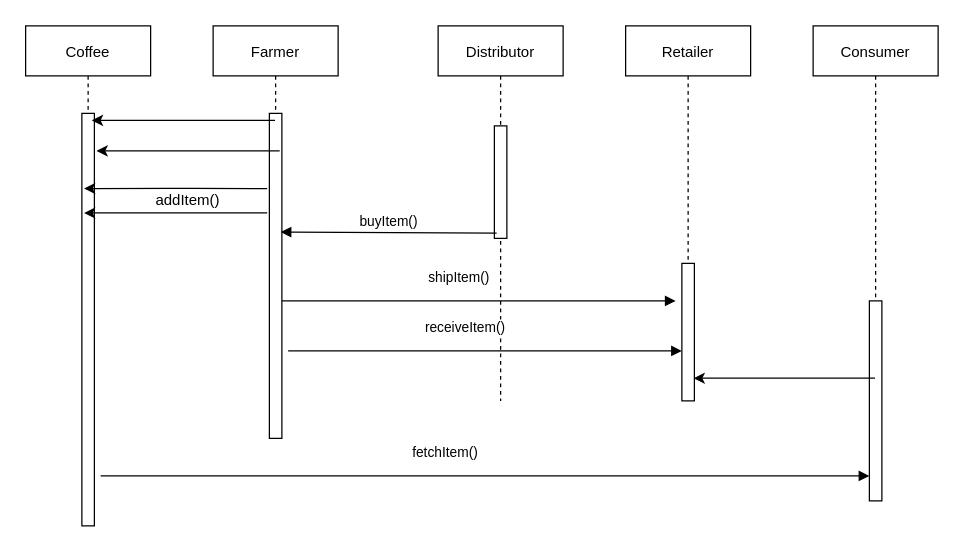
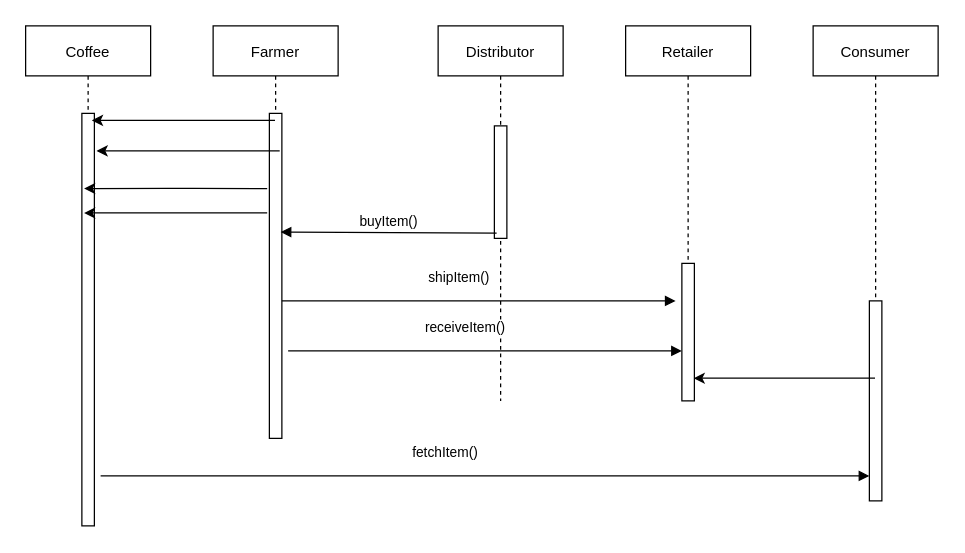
(188, 201) -> none
